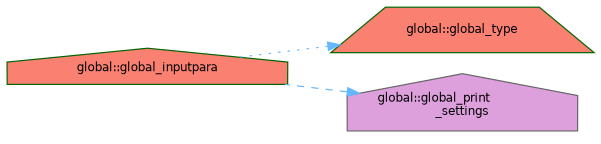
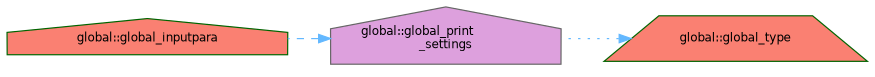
(283, 52) -> (590, 39)
